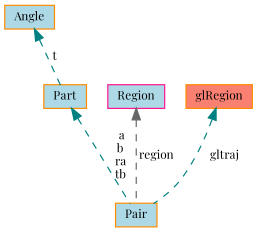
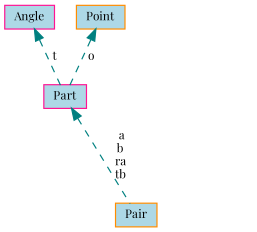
(30, 17) -> (30, 17)
none -> (101, 17)
(65, 97) -> (65, 97)
(136, 97) -> none
(219, 97) -> none
